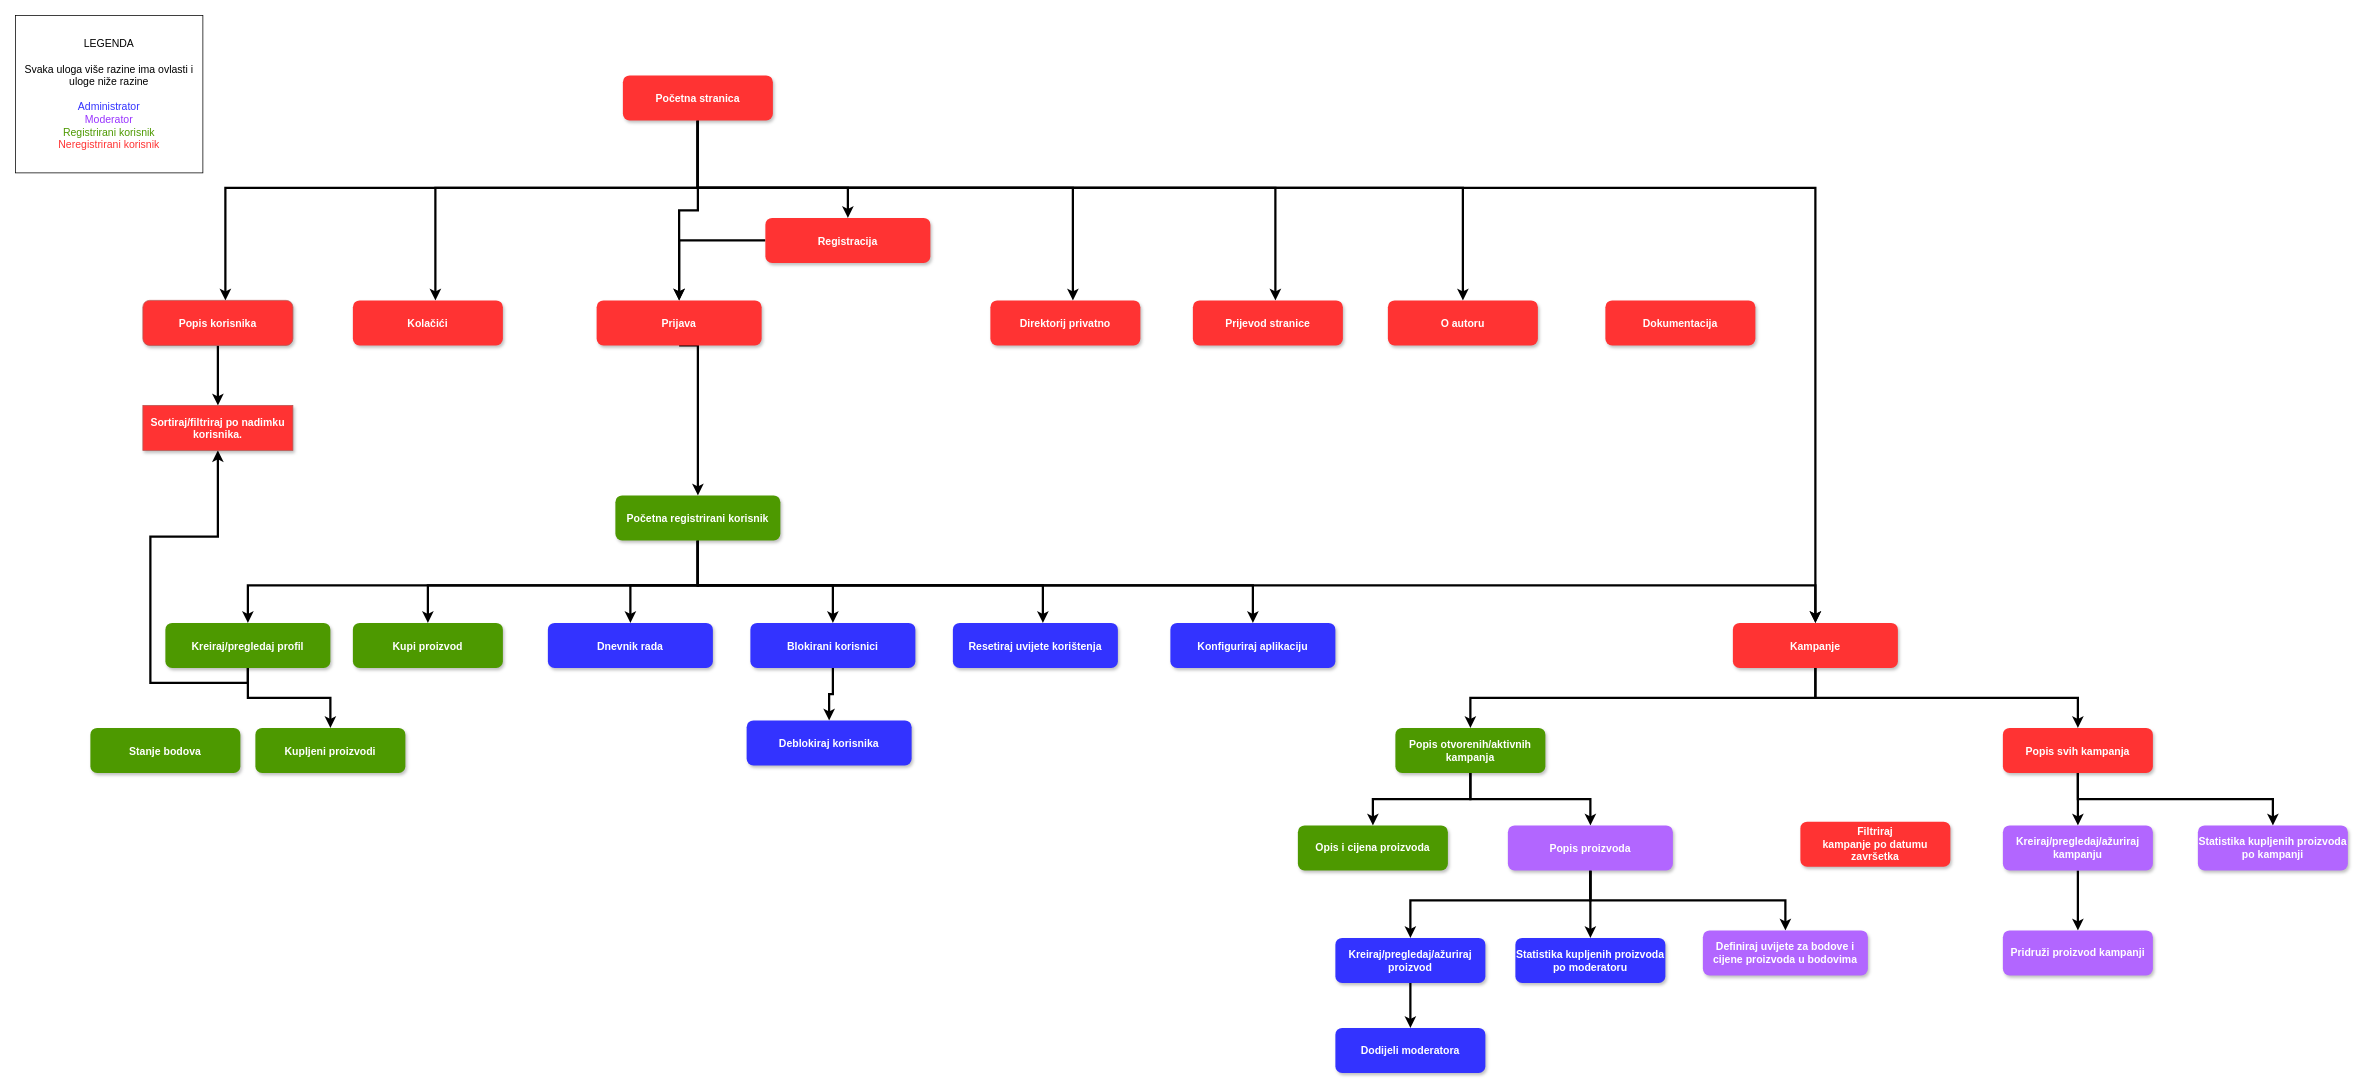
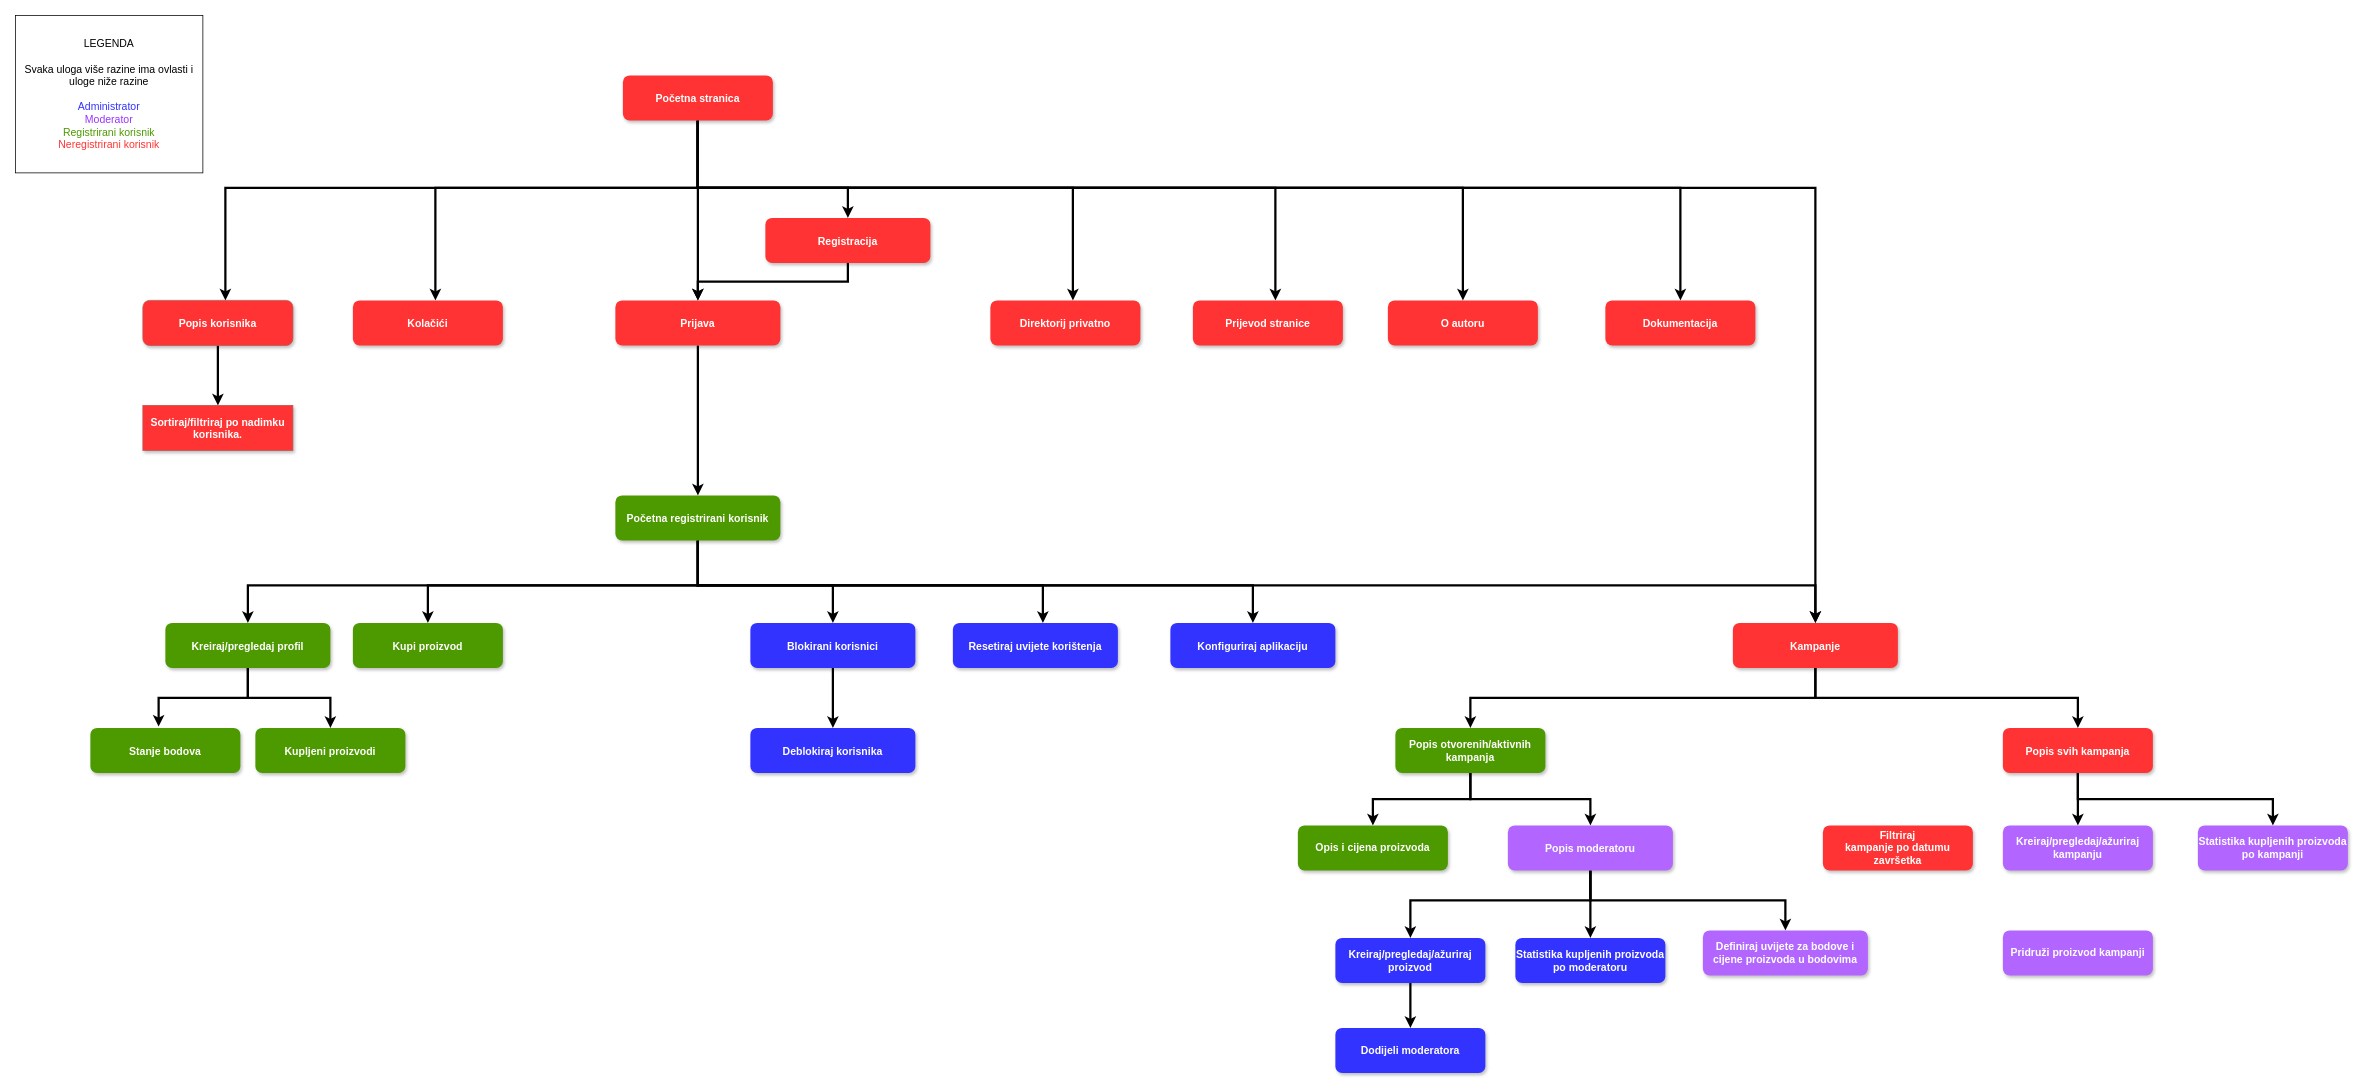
none -> (1680, 240)
(679, 323) -> (698, 323)
(150, 585) -> (192, 698)
(630, 601) -> none
(630, 645) -> none
(829, 743) -> (833, 750)
(1875, 844) -> (1898, 848)
(1590, 849) -> (1590, 849)
(2078, 897) -> none
